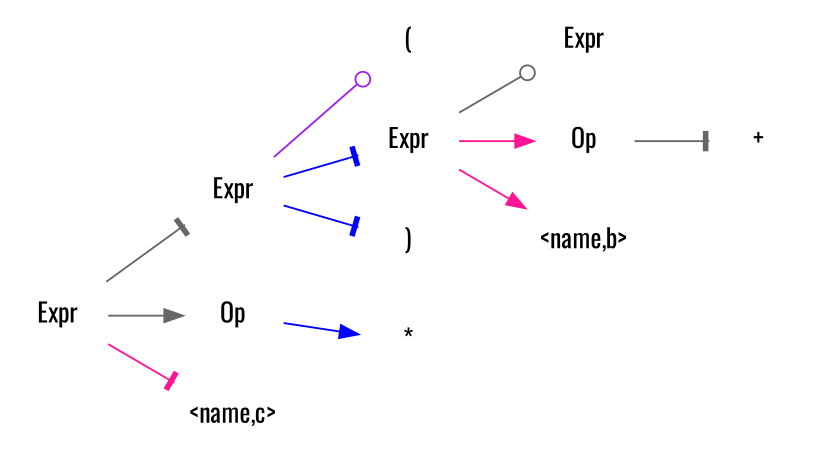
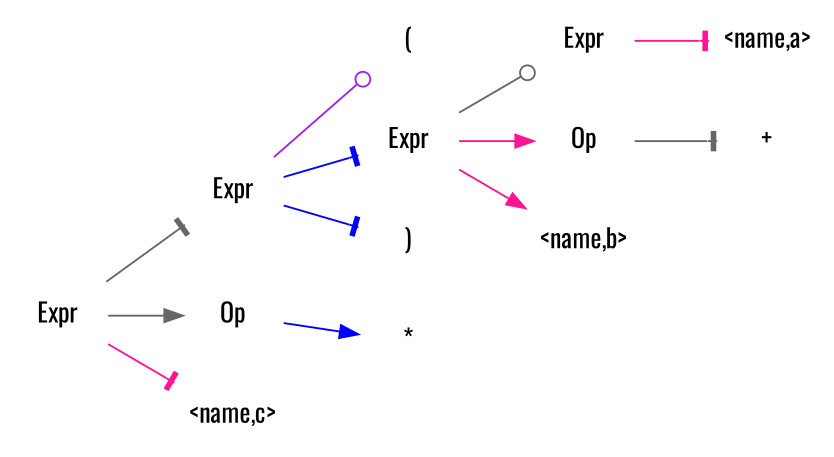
none -> (768, 41)
